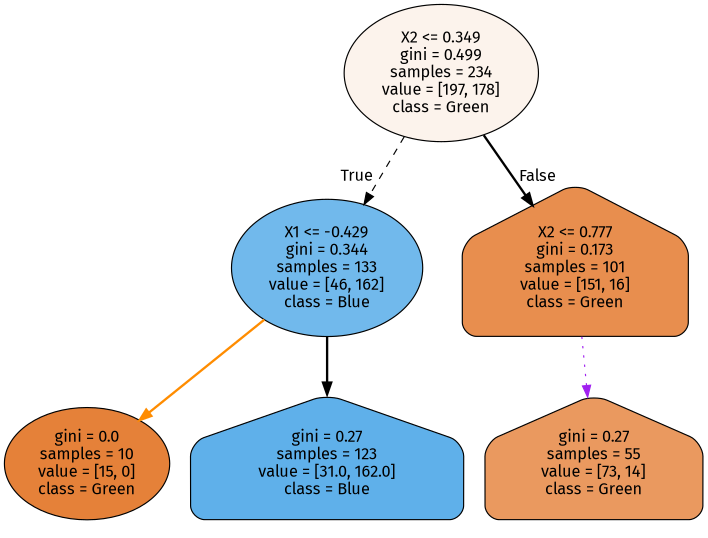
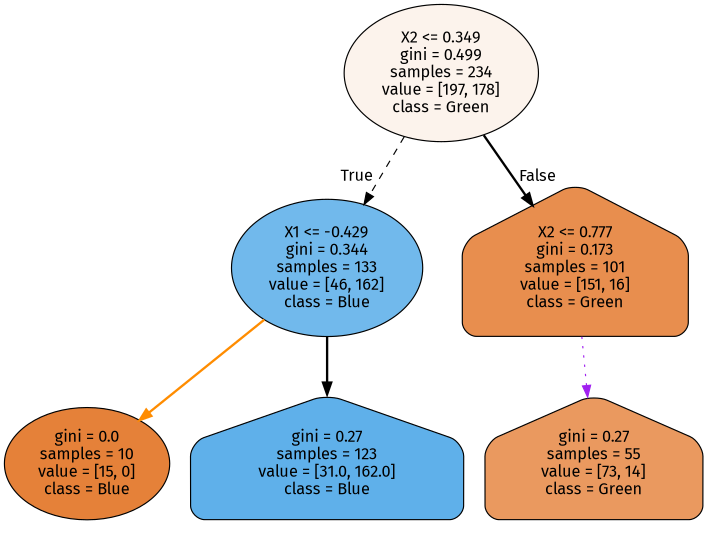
(87, 464) -> (87, 464)
